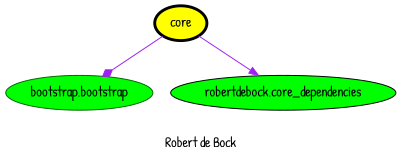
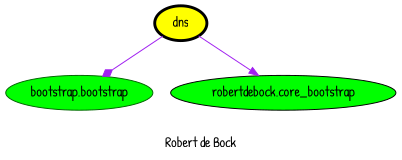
(181, 23) -> (181, 23)
(283, 93) -> (283, 93)
